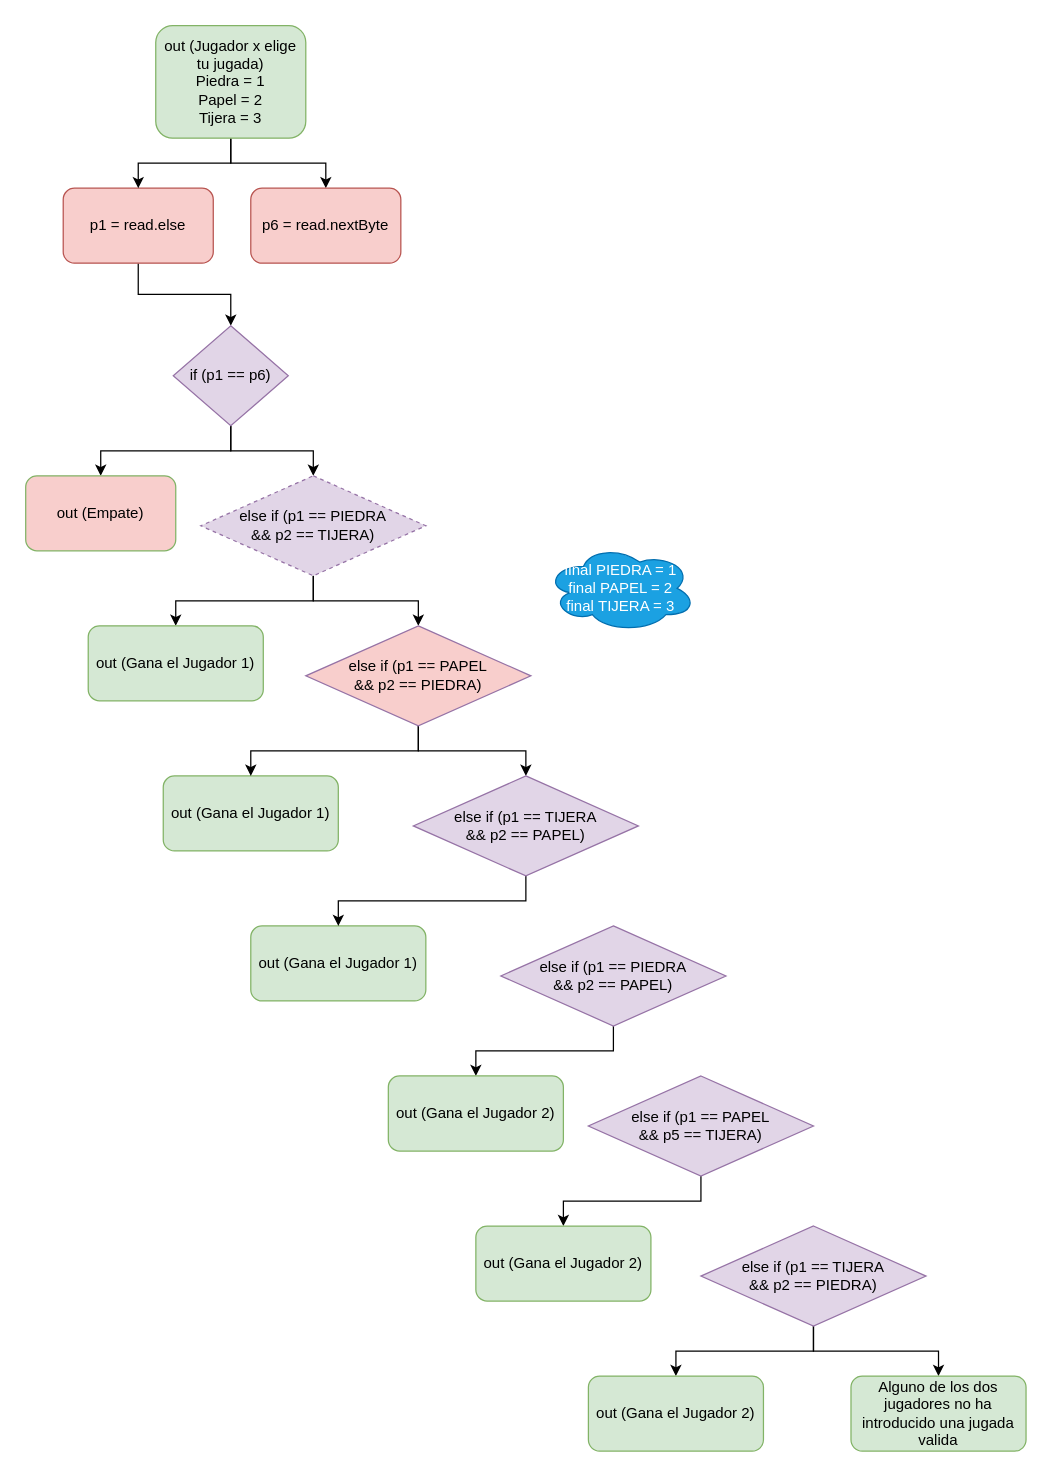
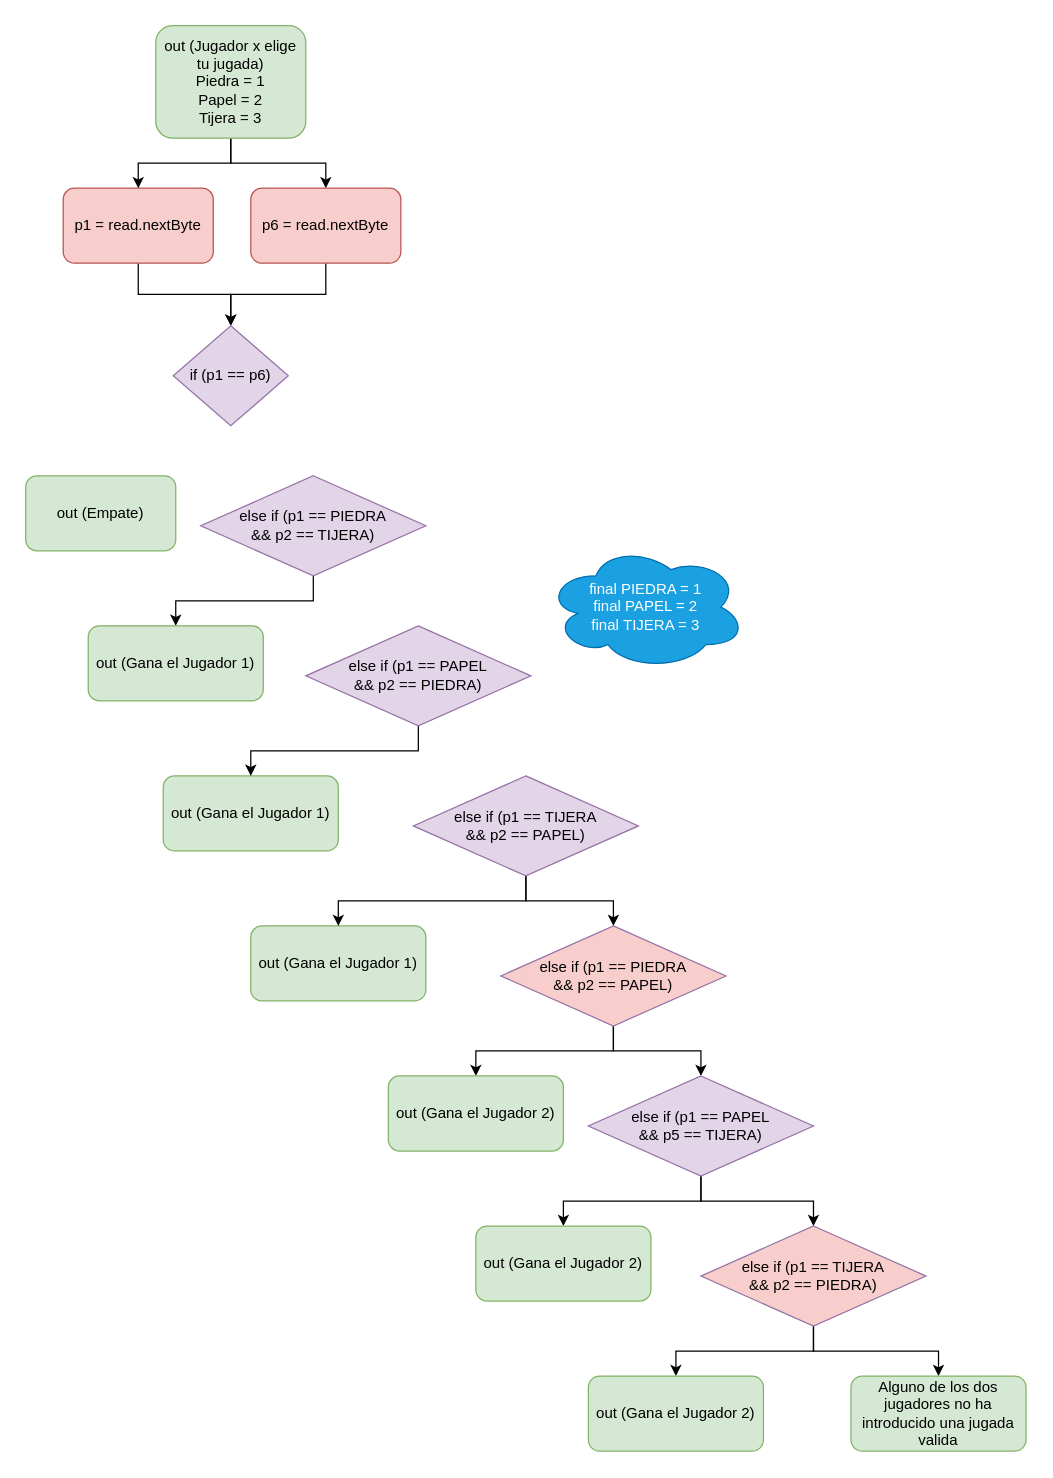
(138, 226) -> (138, 226)
none -> (295, 294)
(157, 451) -> none
(280, 451) -> none
(101, 513) -> (101, 513)
(313, 526) -> (313, 526)
(621, 588) -> (646, 607)
(374, 601) -> none
(418, 676) -> (418, 676)
(480, 751) -> none
none -> (578, 901)
(613, 976) -> (613, 976)
none -> (665, 1051)
none -> (765, 1201)
(813, 1276) -> (813, 1276)
